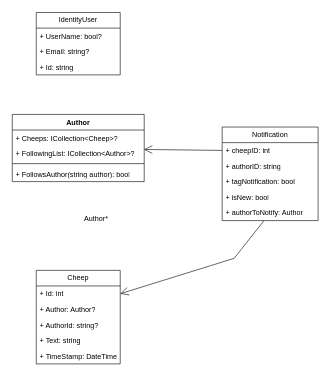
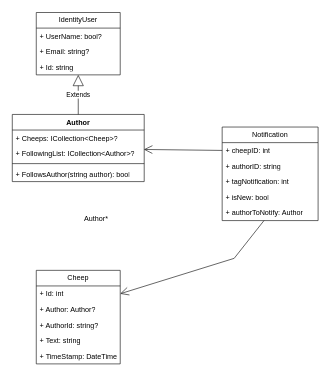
none -> (78, 99)
(266, 182) -> (264, 182)
